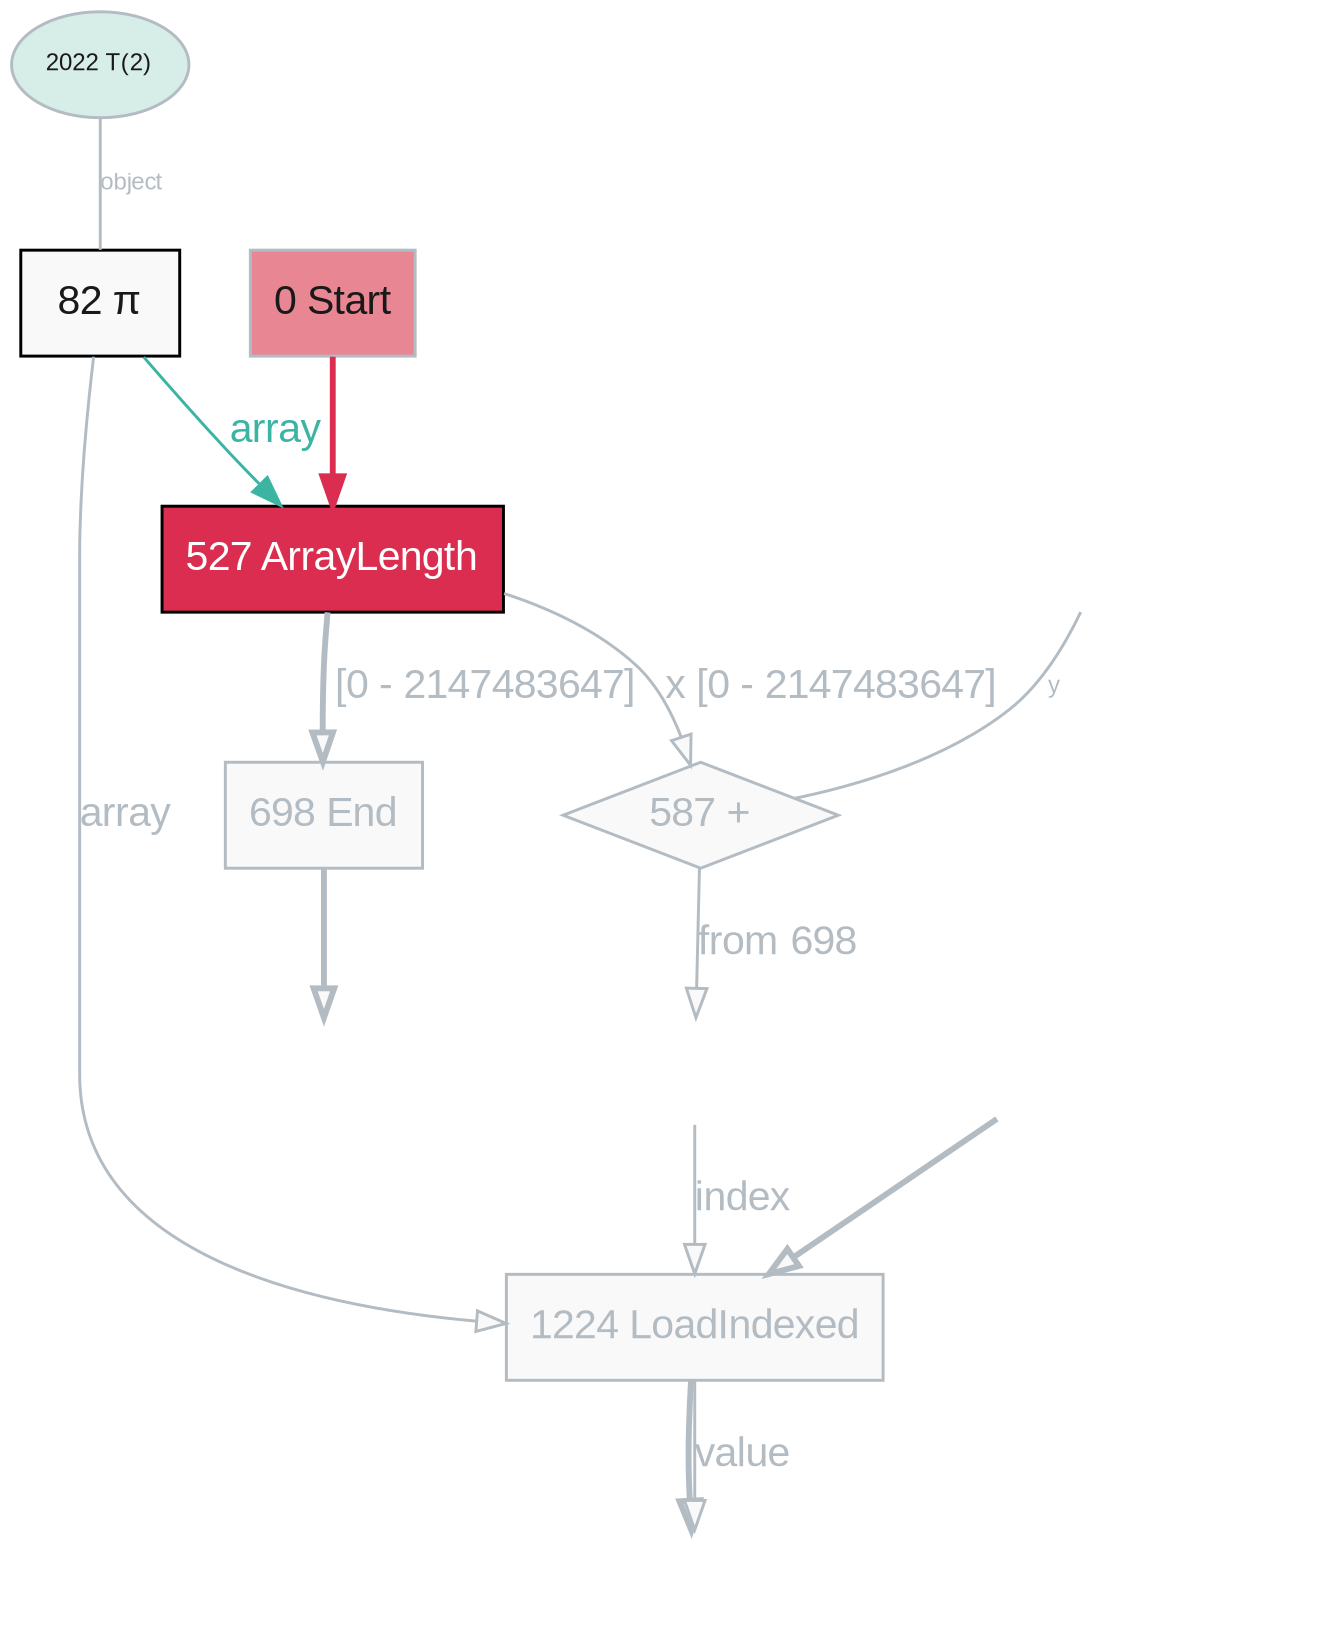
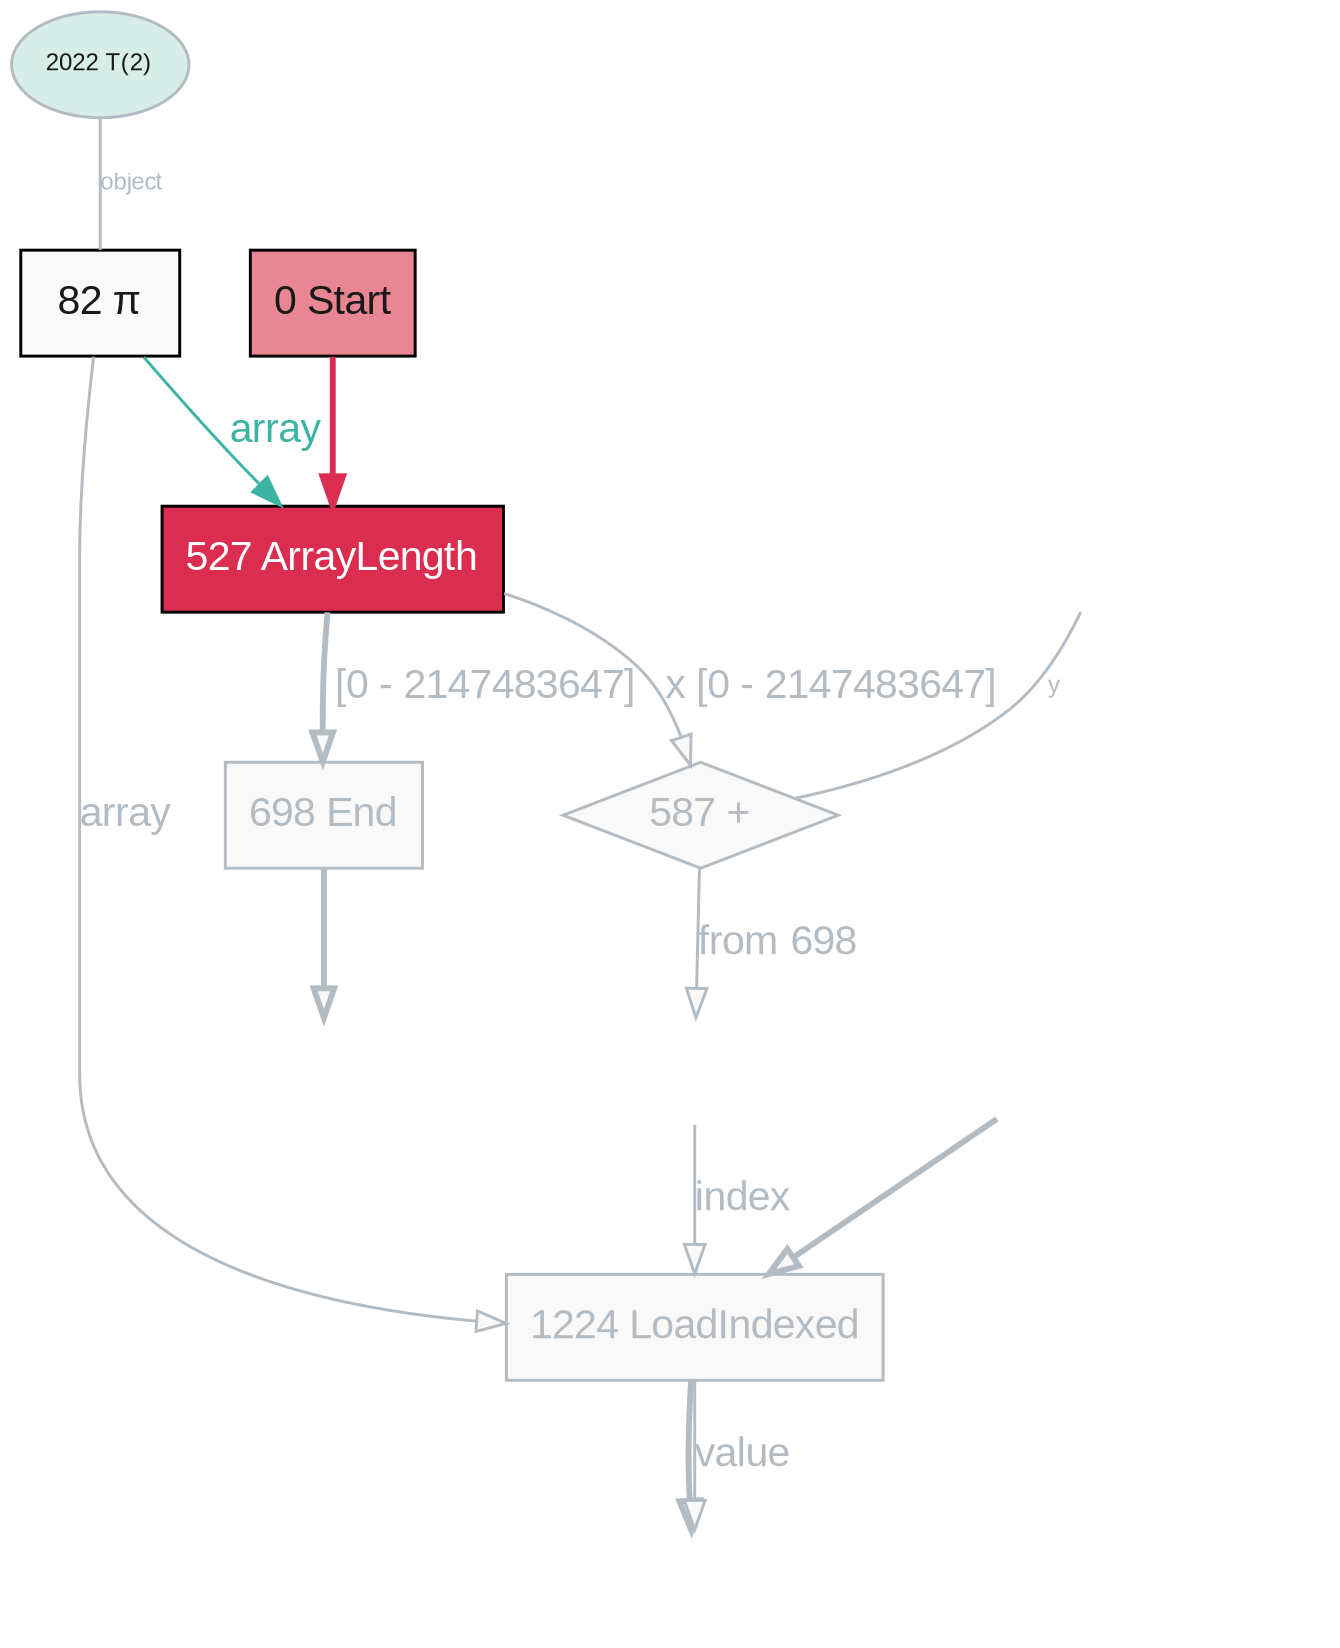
(333, 303) -> (333, 303)
